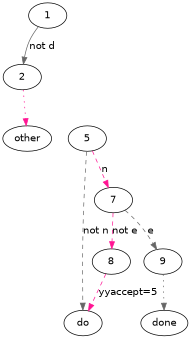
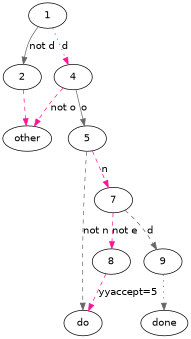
none -> (73, 77)
(24, 104) -> (24, 104)
(151, 231) -> (151, 231)
